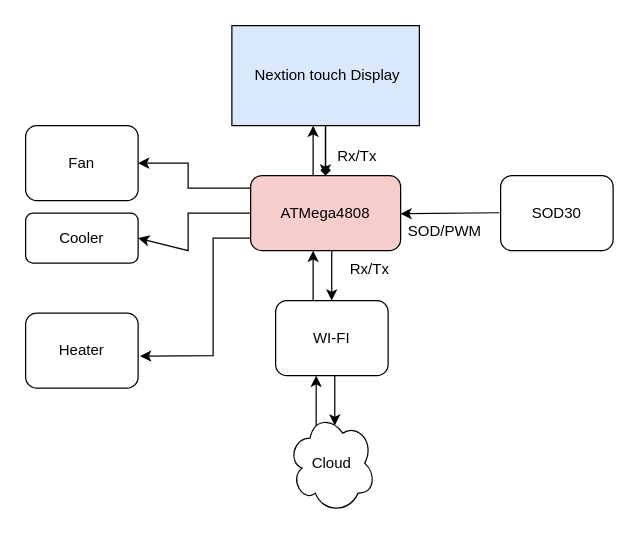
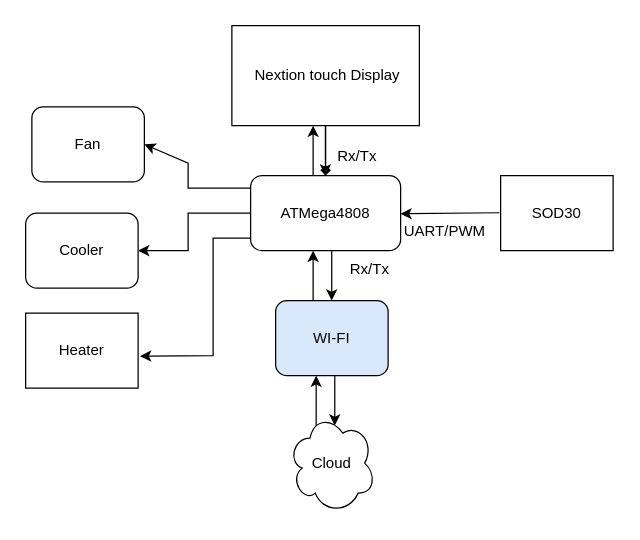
(326, 76) -> (326, 76)
(82, 163) -> (88, 144)
(326, 213) -> (326, 213)
(557, 213) -> (557, 213)
(445, 232) -> (445, 232)
(82, 238) -> (82, 251)
(332, 338) -> (332, 338)
(82, 351) -> (82, 351)
